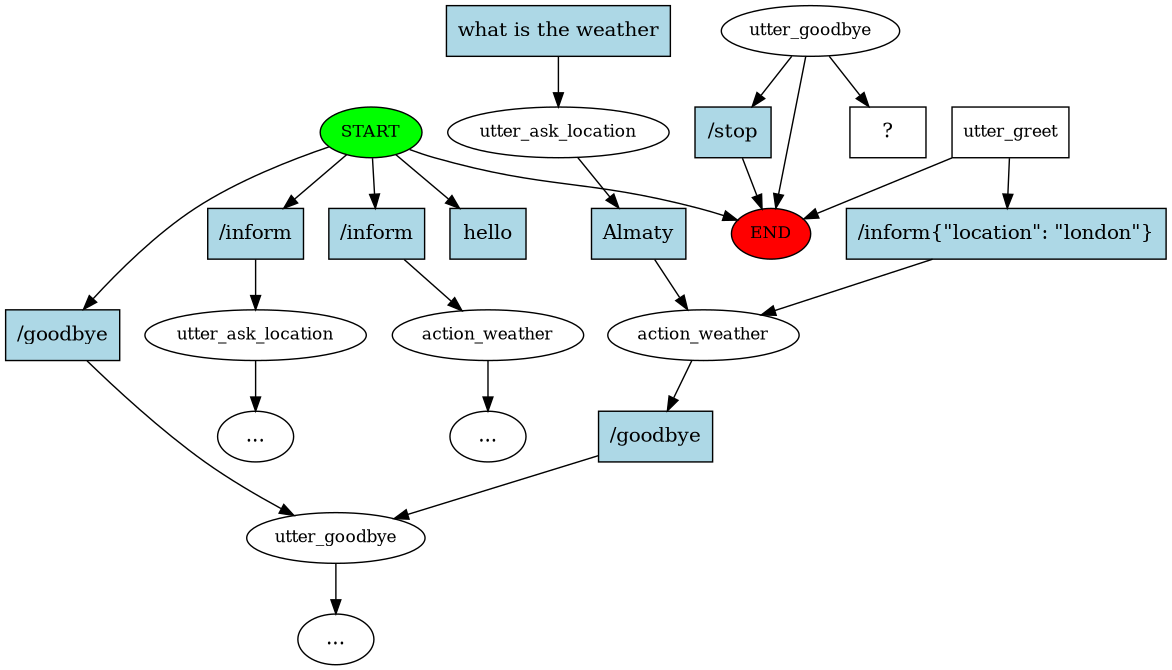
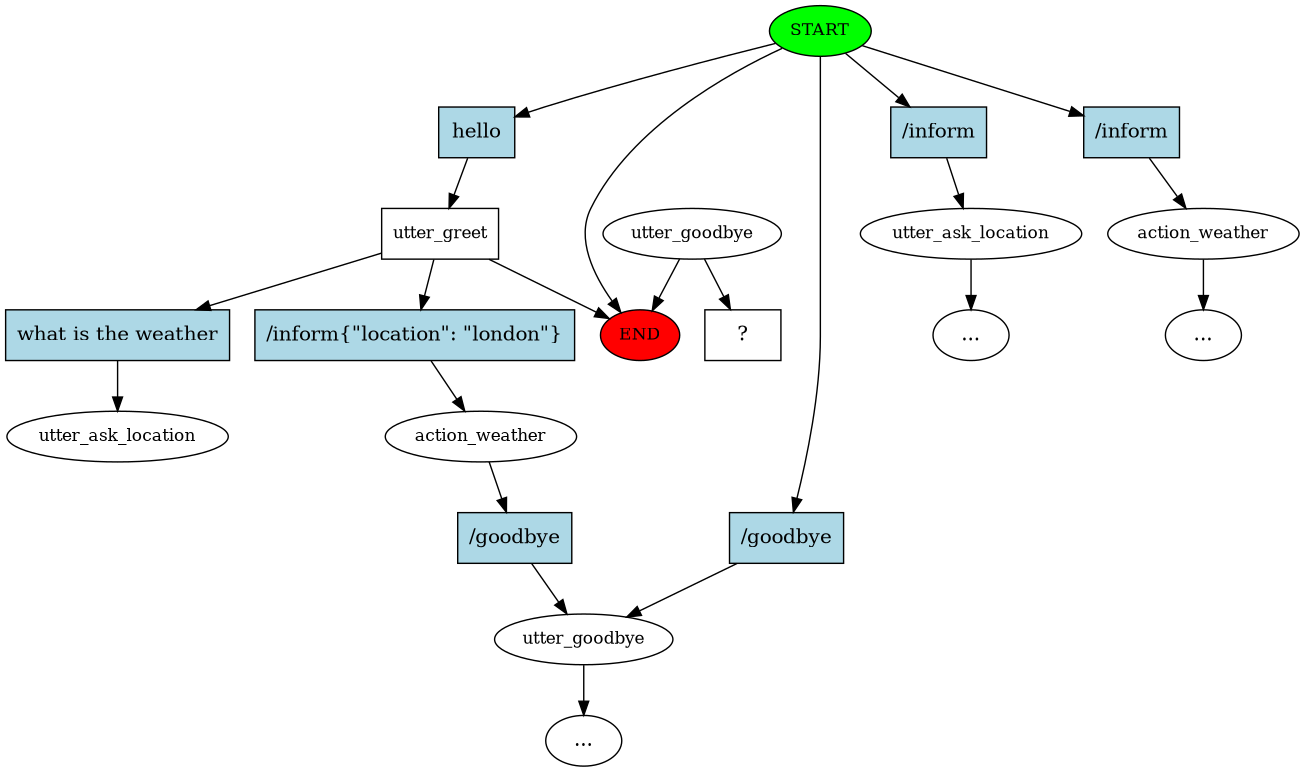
(733, 132) -> none
none -> (461, 177)
(639, 234) -> none
none -> (296, 279)
